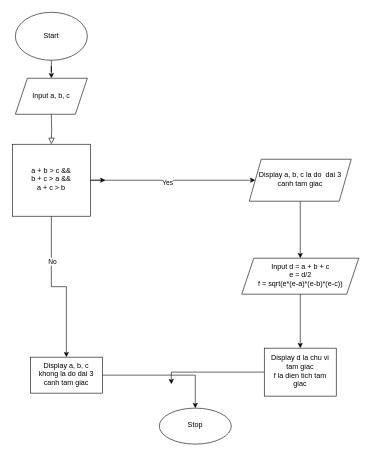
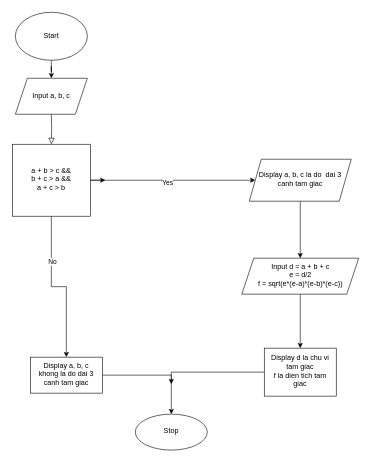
(195, 426) -> (171, 432)
